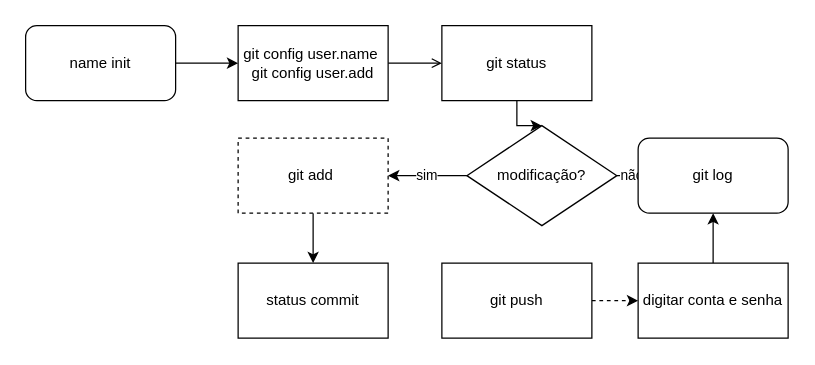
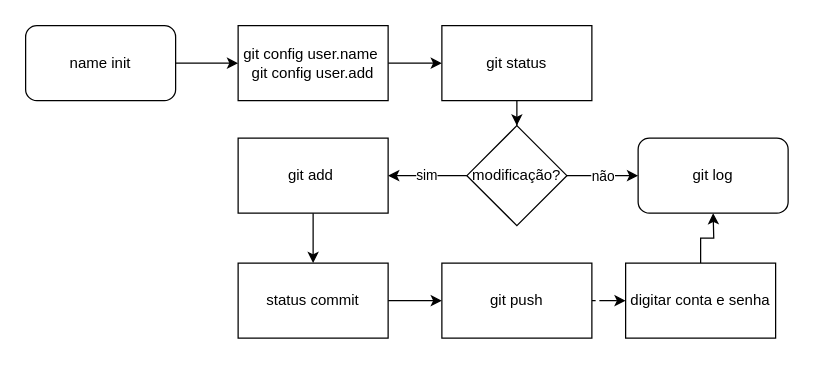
(433, 63) -> (432, 63)
(313, 176) -> (313, 176)
(542, 176) -> (517, 176)
none -> (411, 301)
(713, 301) -> (701, 301)
